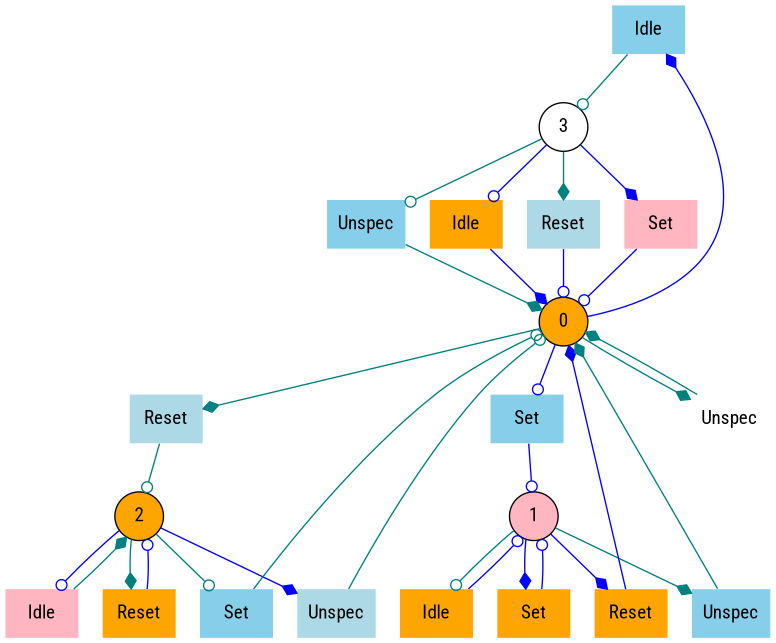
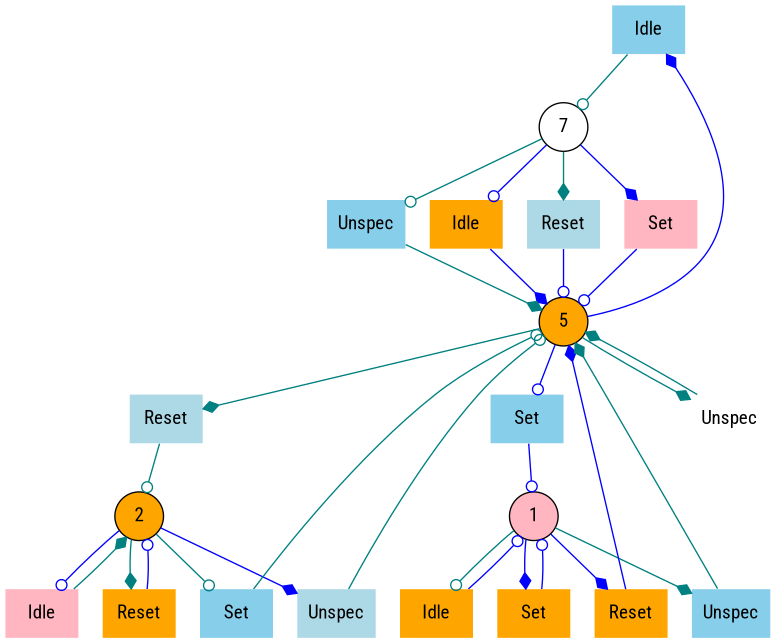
(564, 127) -> (564, 127)
(564, 322) -> (564, 322)
